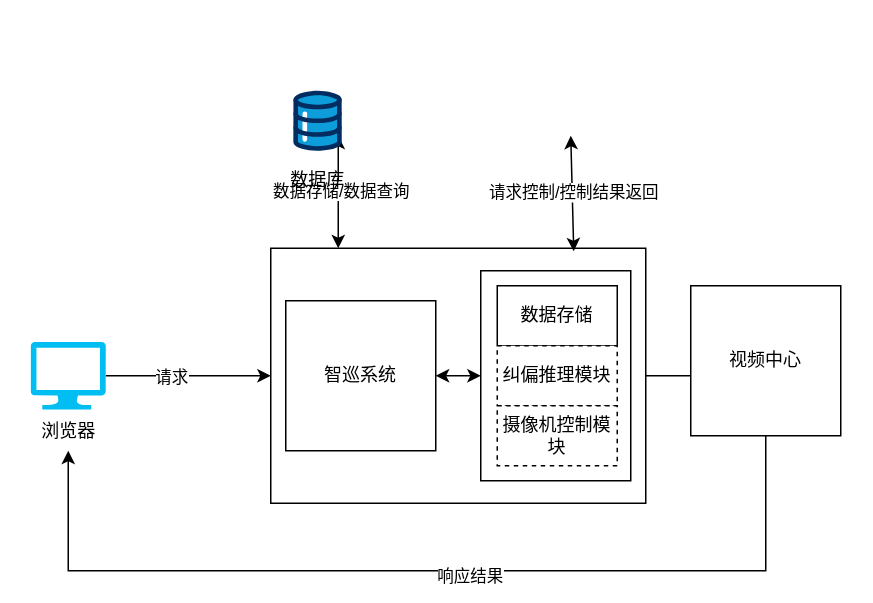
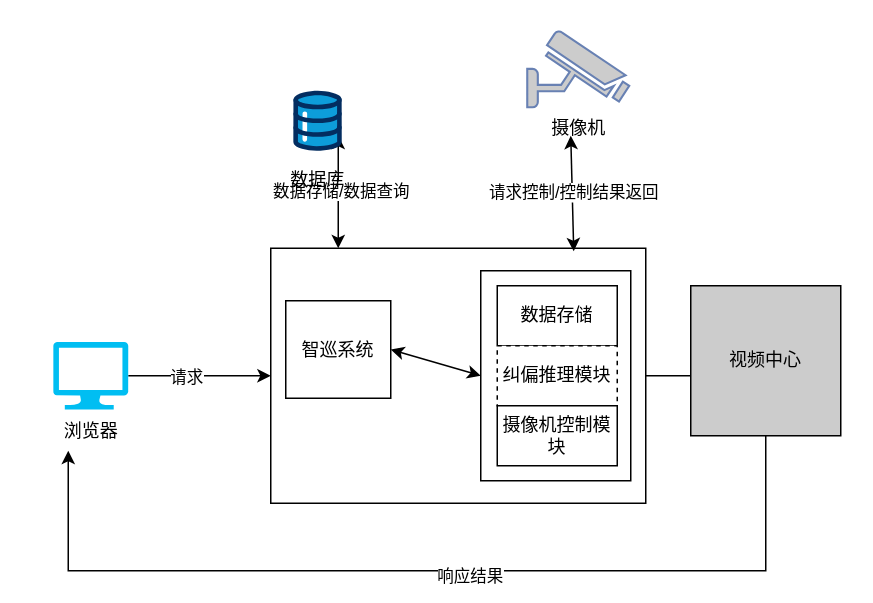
none -> (578, 69)
(766, 361) -> (766, 361)
(68, 376) -> (91, 376)
(361, 376) -> (338, 350)
(557, 436) -> (557, 436)
